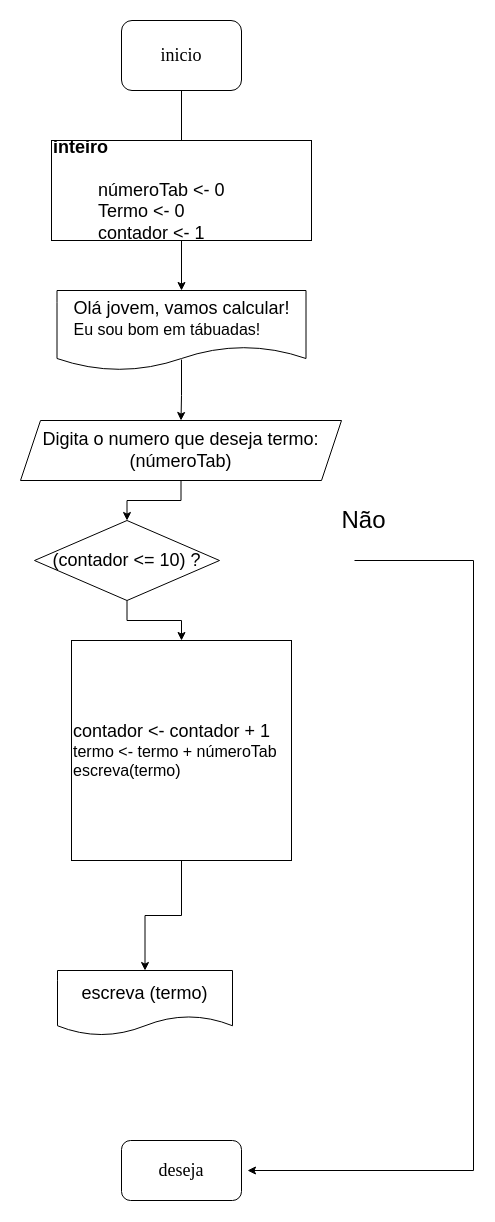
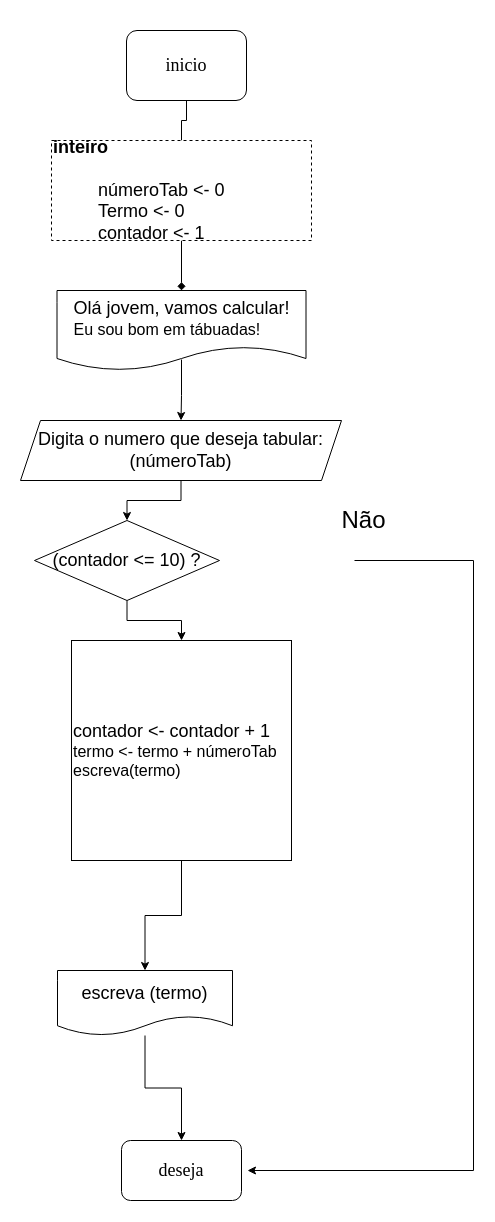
(182, 56) -> (187, 66)
(182, 191) -> (182, 191)
(182, 282) -> (182, 281)
(181, 451) -> (181, 451)
none -> (160, 1088)
